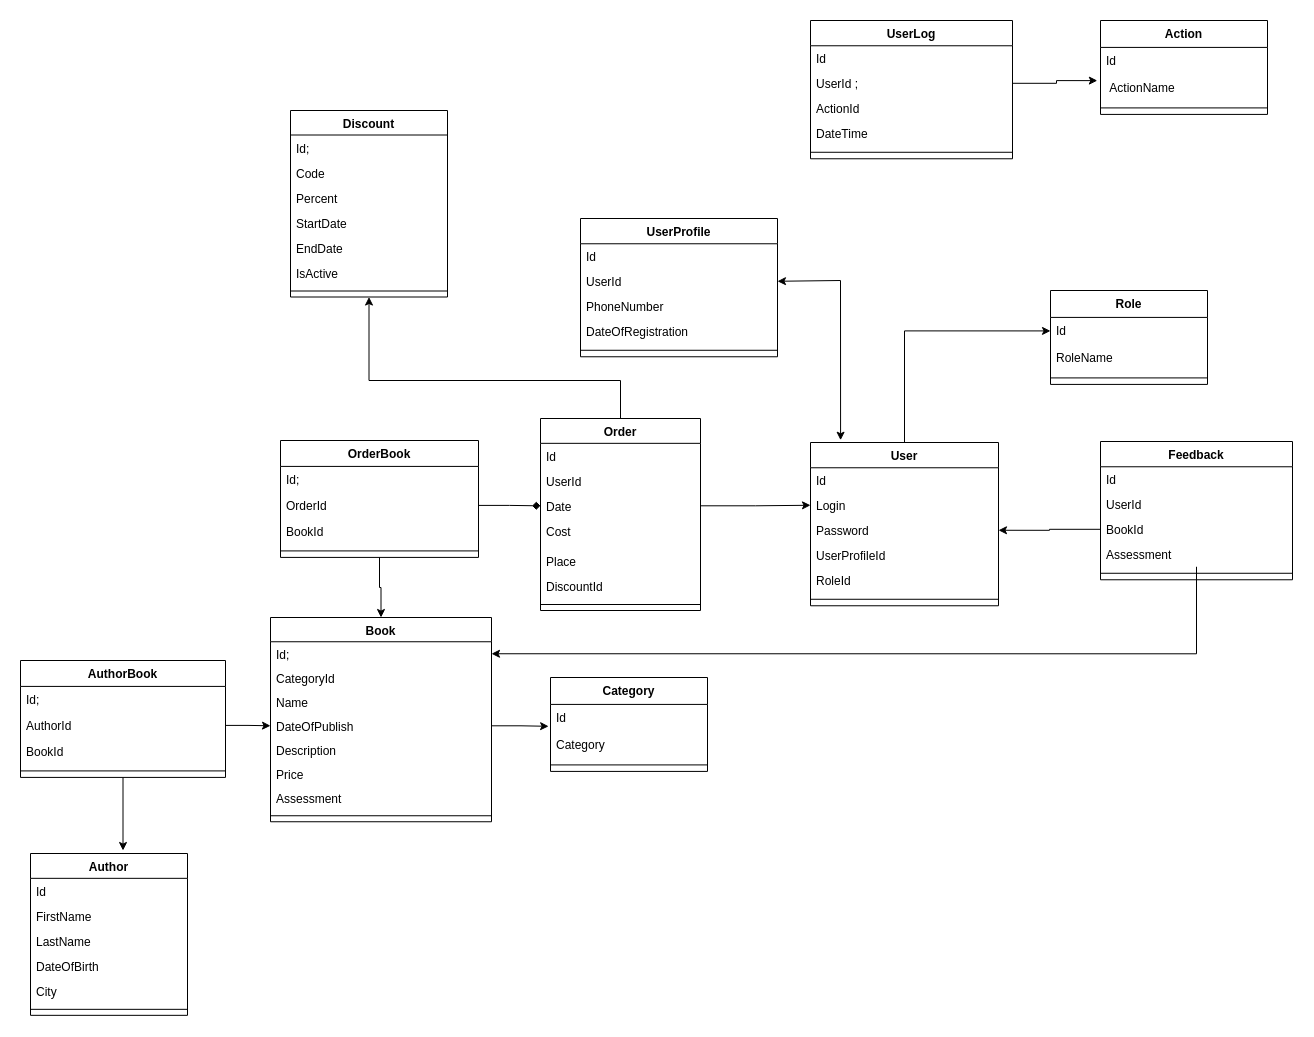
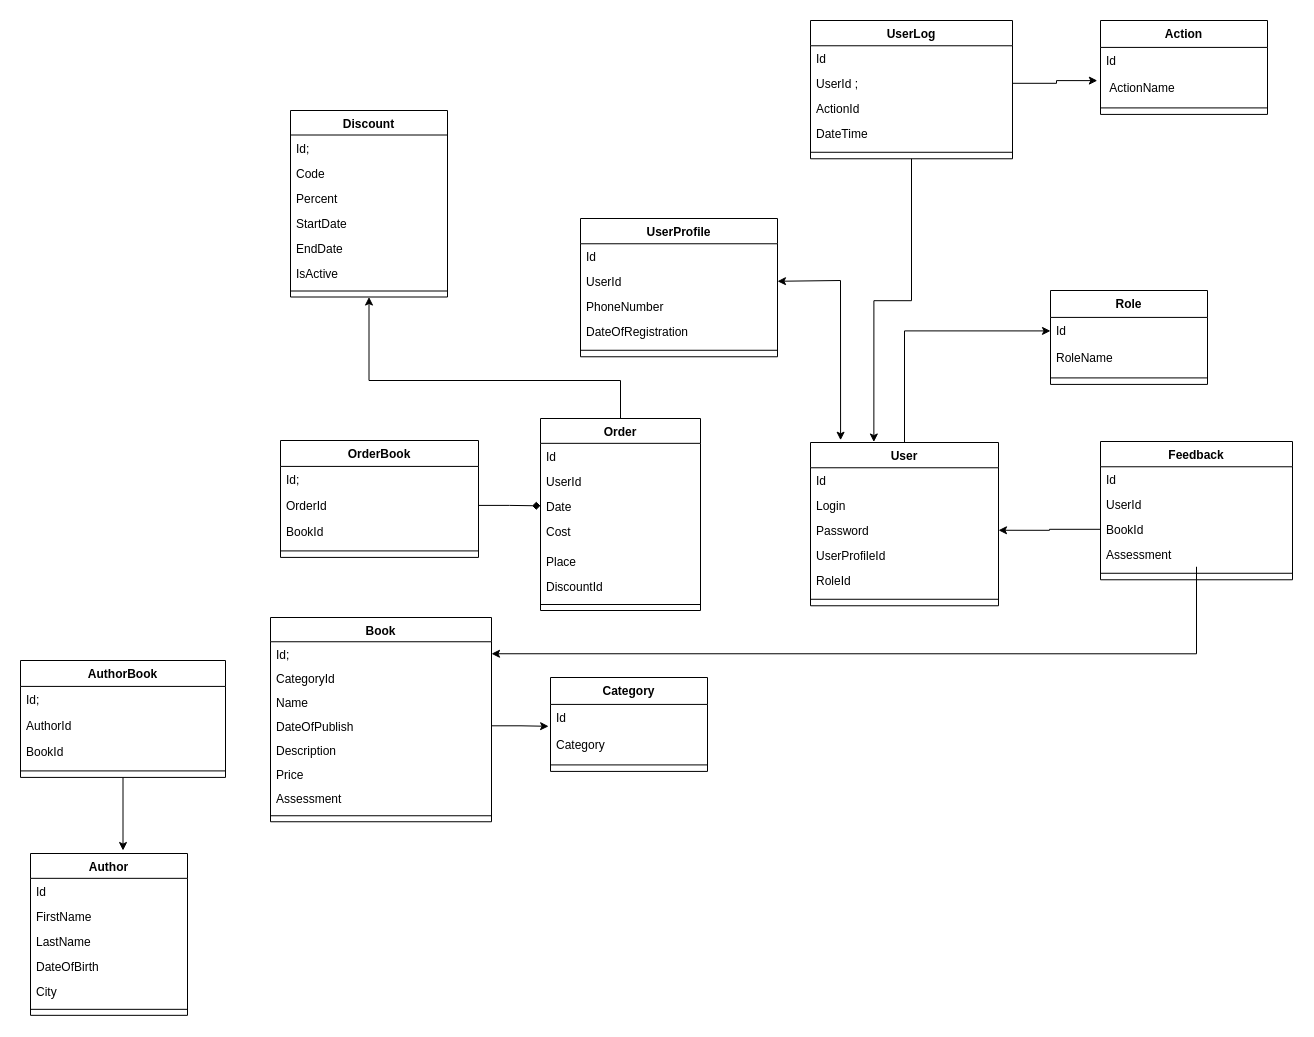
none -> (896, 301)
(753, 506) -> none
(380, 585) -> none
(245, 725) -> none
